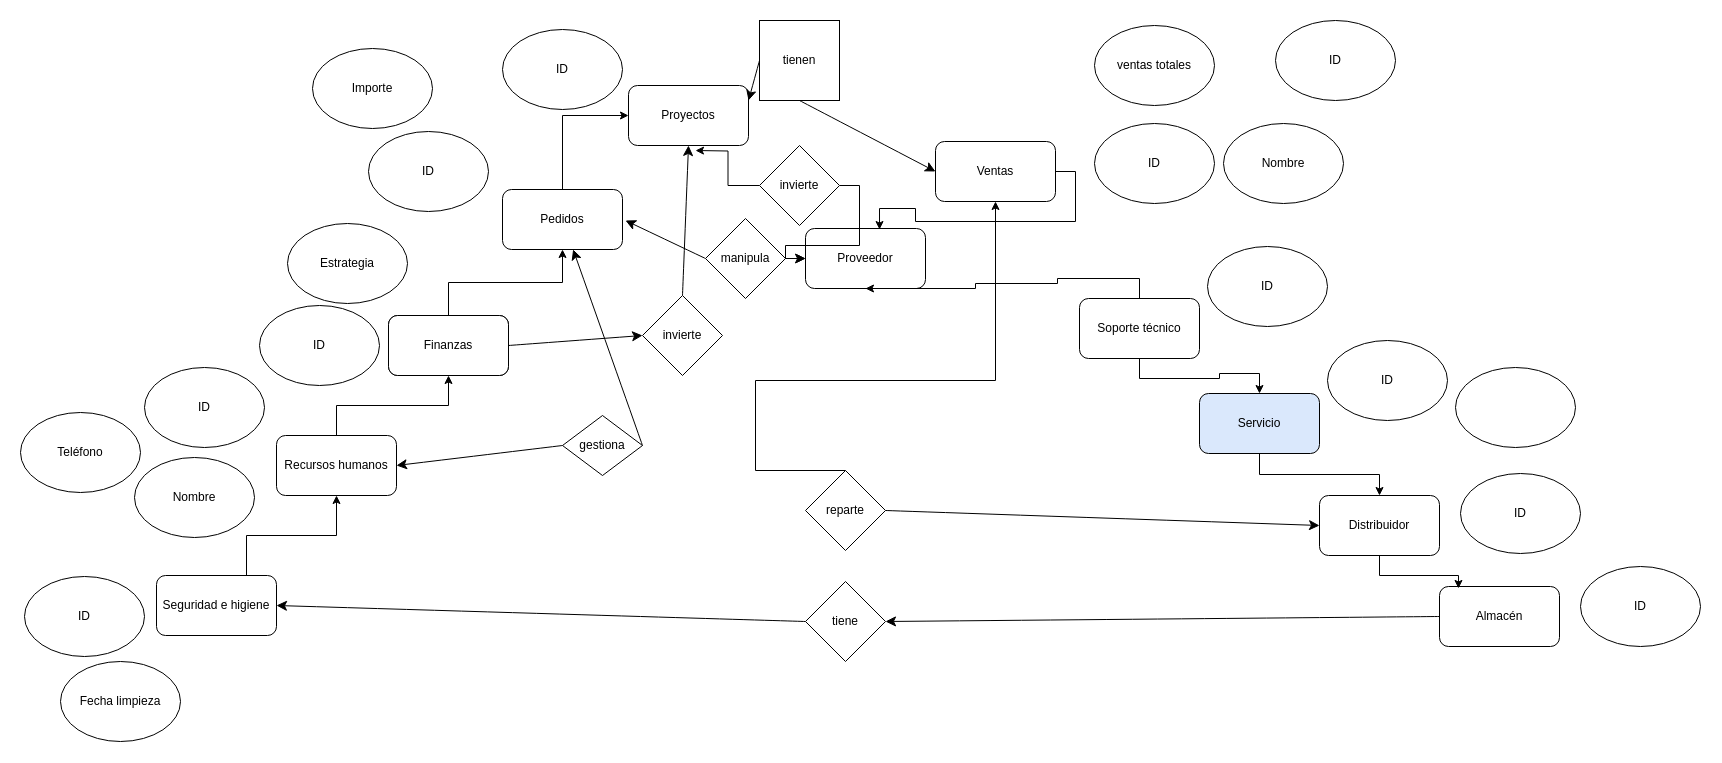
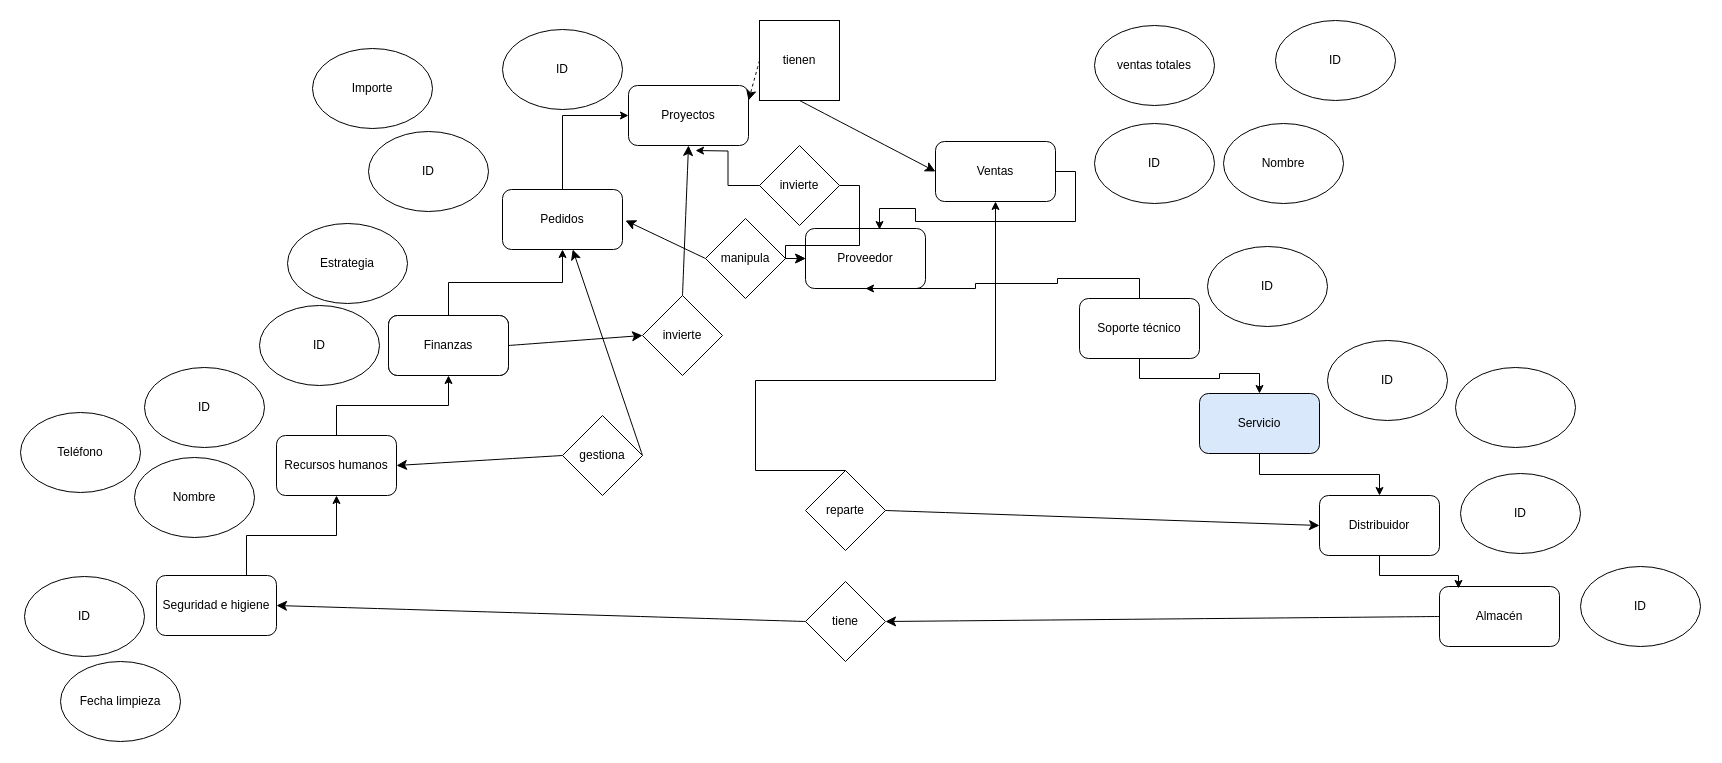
(755, 75) -> (755, 75)
(603, 446) -> (603, 456)
